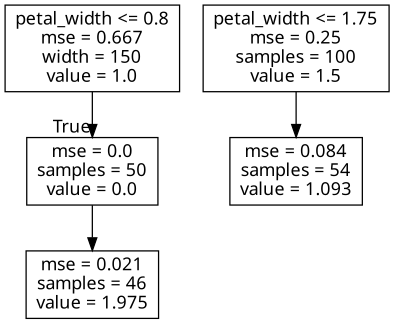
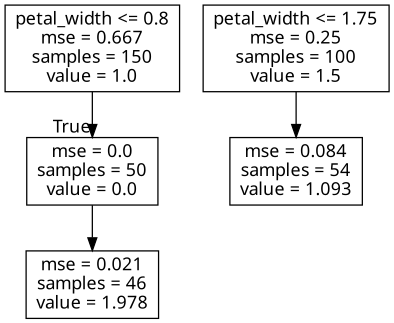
(92, 48) -> (92, 48)
(92, 285) -> (92, 285)
